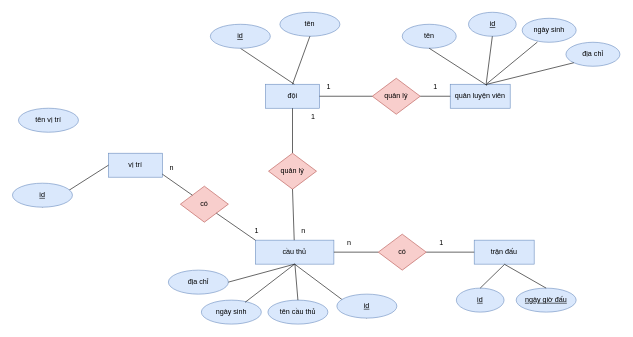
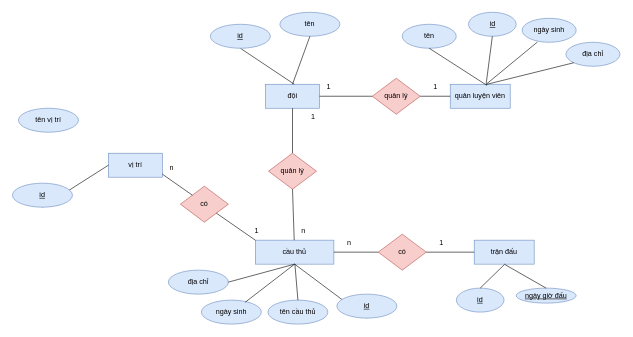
(546, 300) -> (546, 296)
